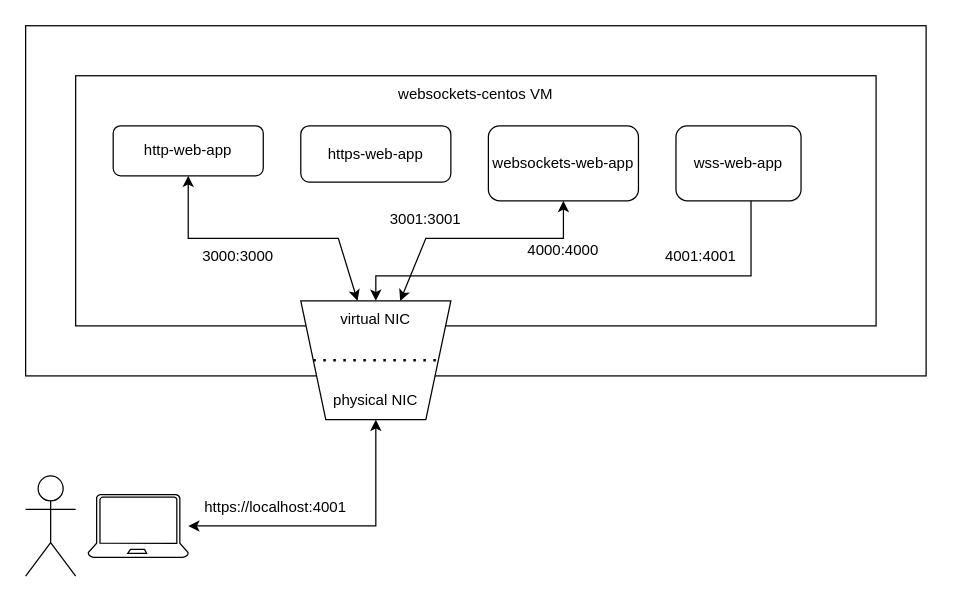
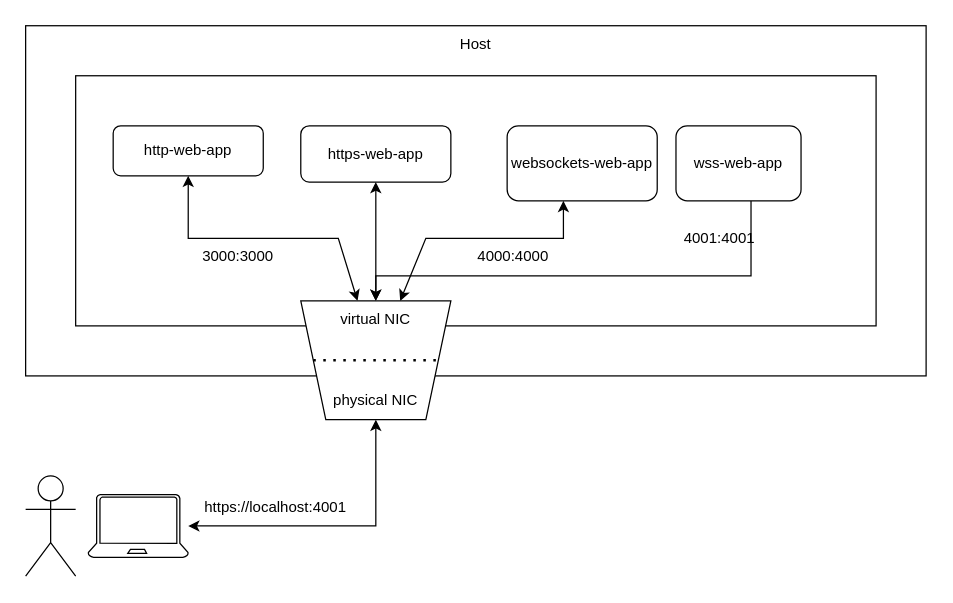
none -> (476, 44)
(476, 94) -> none
(563, 163) -> (582, 163)
(426, 219) -> none
none -> (376, 230)
(563, 251) -> (513, 257)
(701, 257) -> (719, 238)
